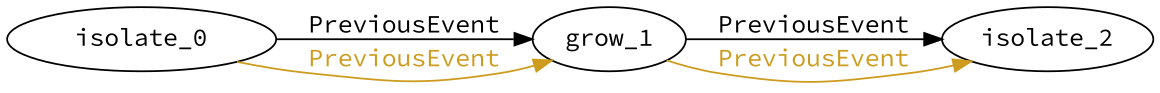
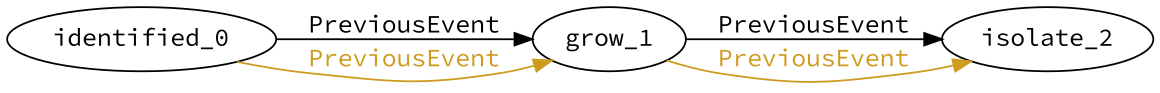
(142, 39) -> (142, 39)
